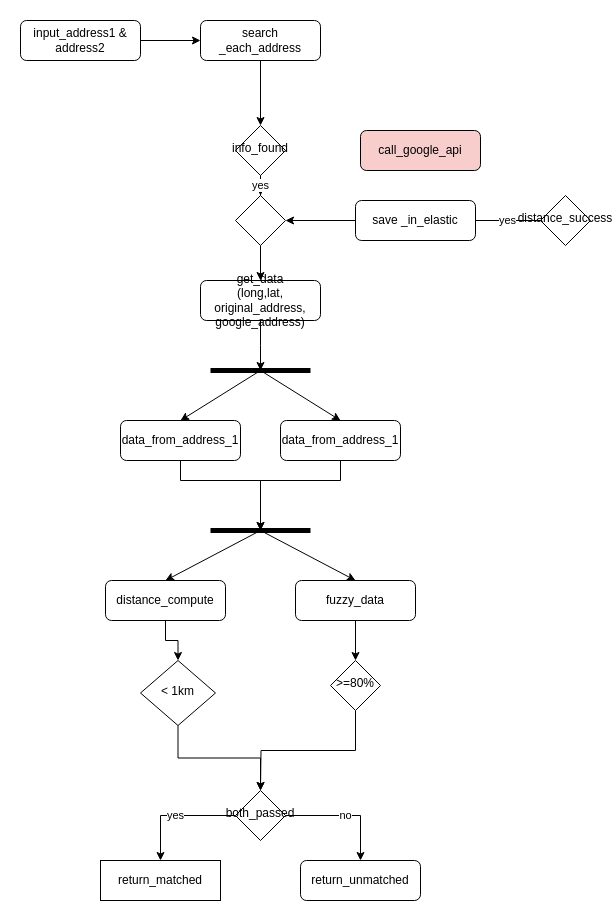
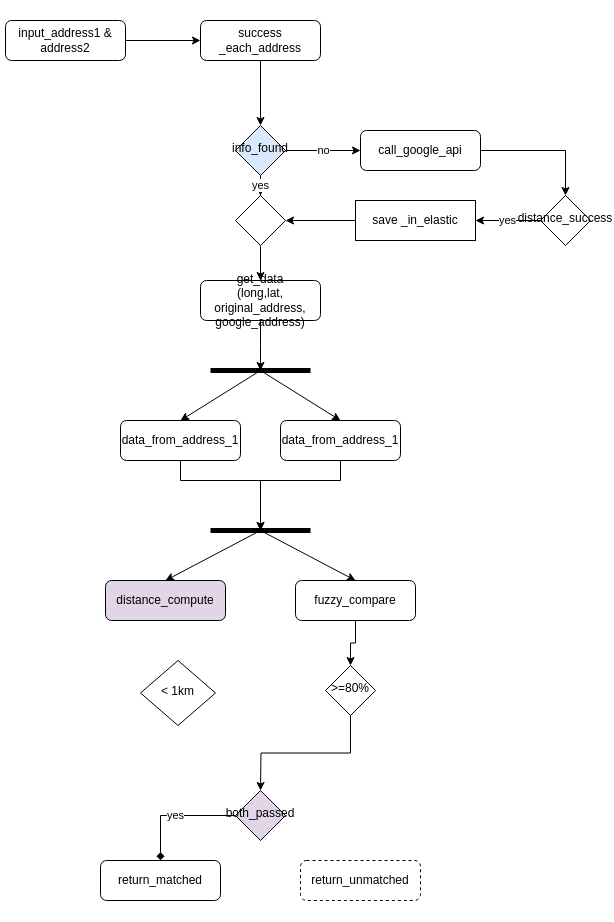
(81, 41) -> (66, 41)
(261, 41) -> (261, 41)
(261, 151) -> (261, 151)
none -> (320, 151)
(421, 151) -> (421, 151)
none -> (542, 151)
(416, 221) -> (416, 221)
(481, 221) -> (483, 221)
(166, 601) -> (166, 601)
(356, 601) -> (356, 601)
(168, 641) -> none
(356, 686) -> (351, 691)
(202, 758) -> none
(261, 816) -> (261, 816)
(342, 816) -> none
(161, 852) -> (161, 852)
(161, 881) -> (161, 881)
(361, 881) -> (361, 881)
